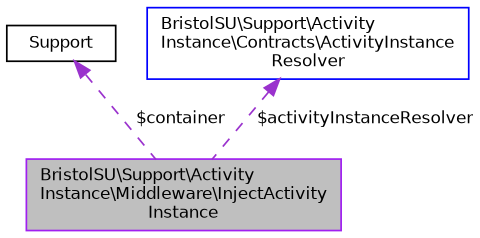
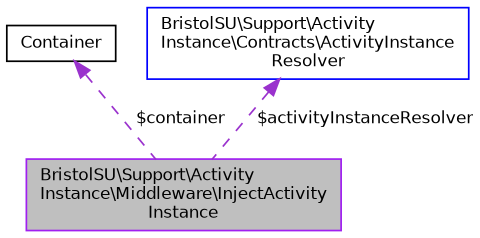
(61, 43) -> (61, 43)
